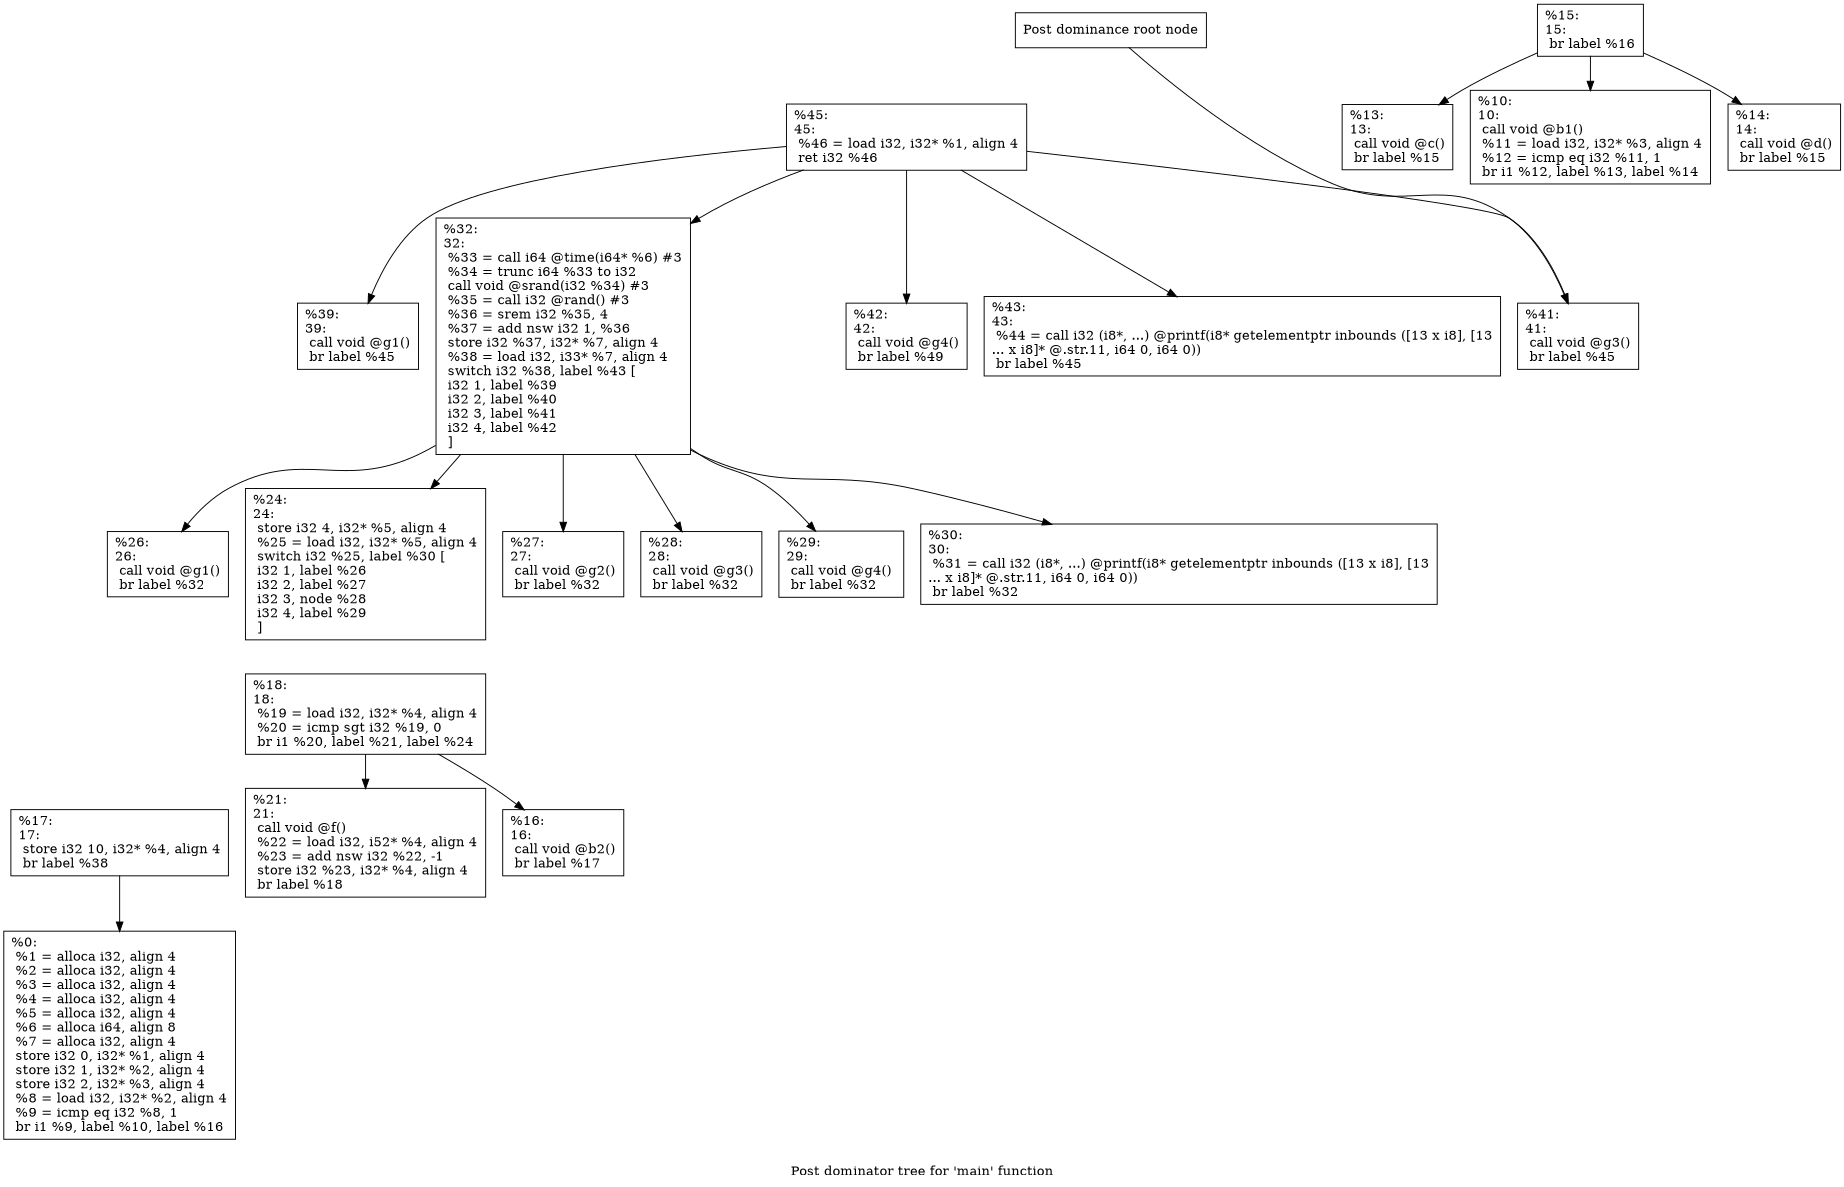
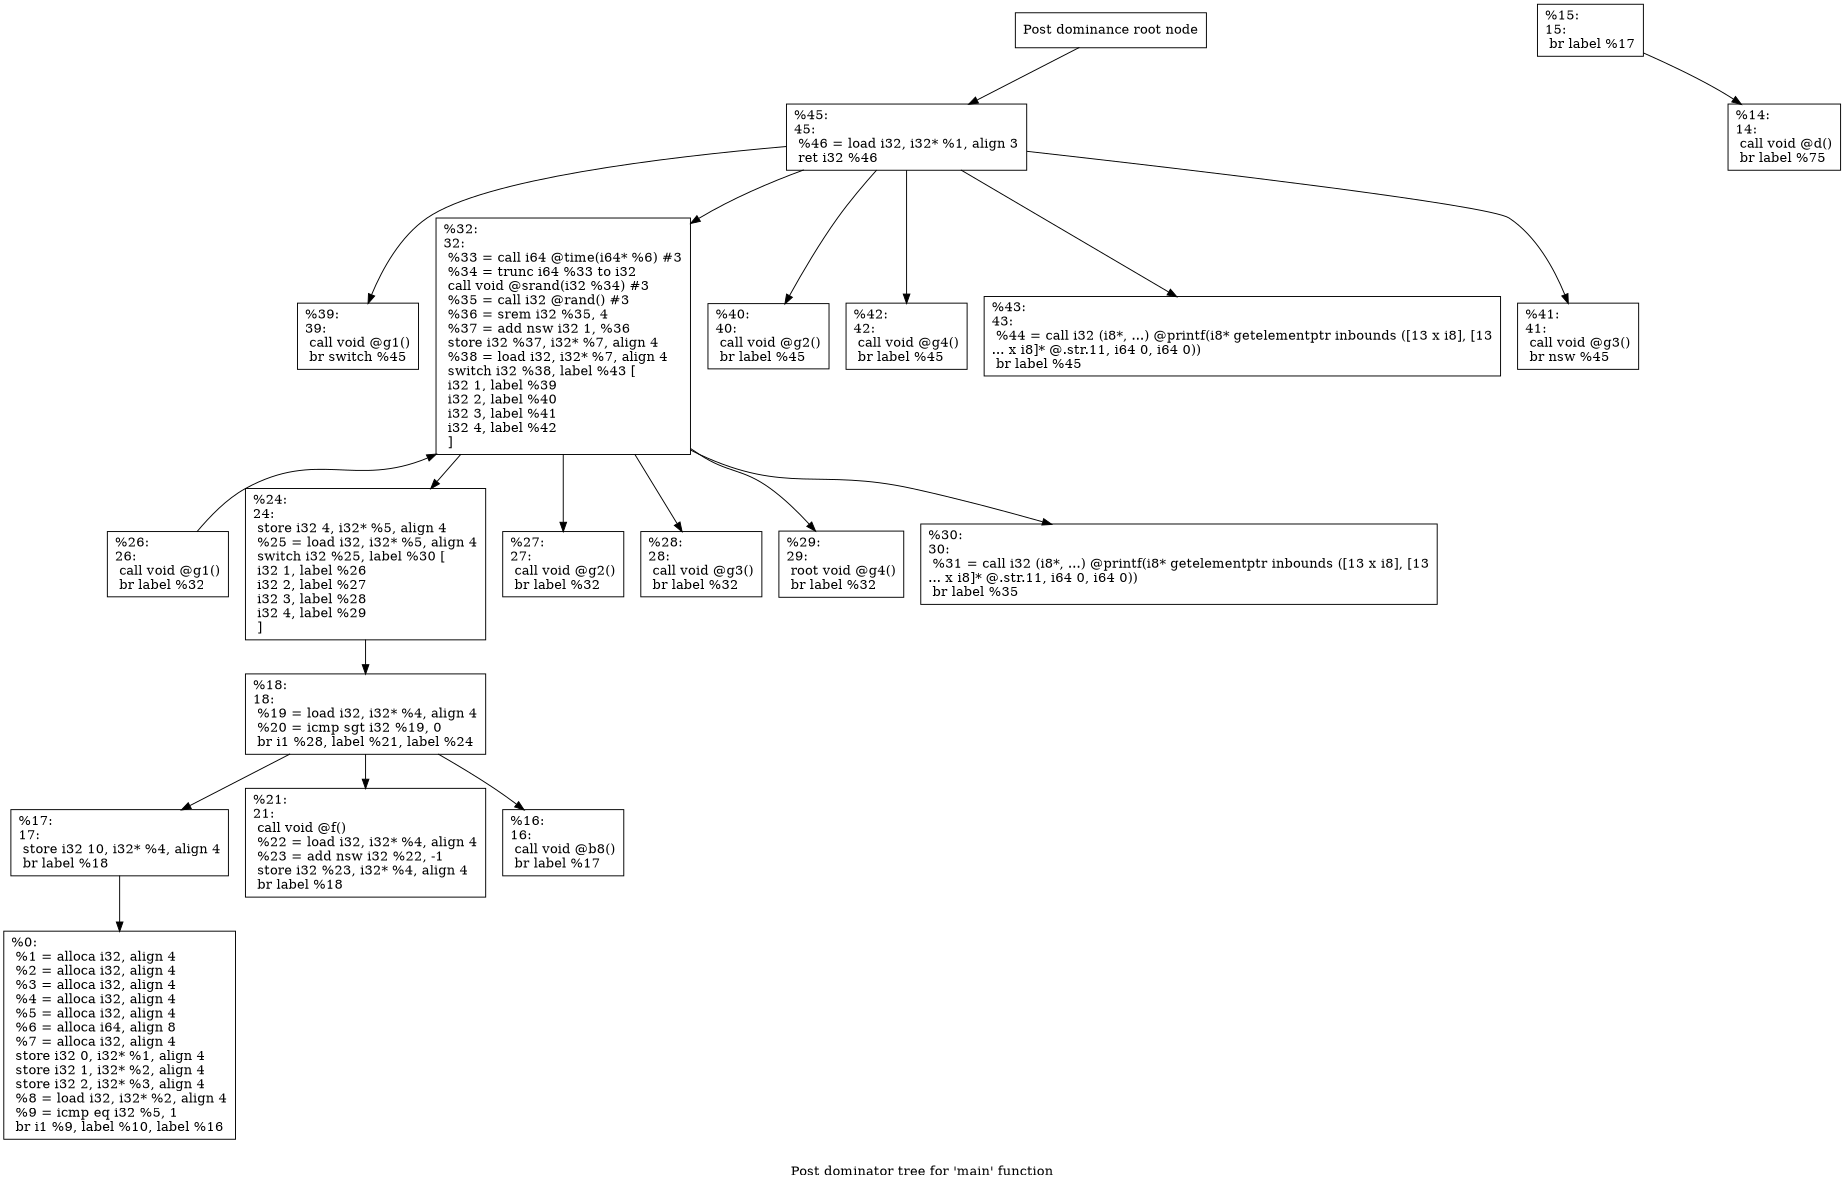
(1590, 44) -> (1590, 44)
(1397, 137) -> none
(1590, 137) -> none
(907, 144) -> (907, 144)
(1781, 158) -> (1781, 158)
(1323, 179) -> (1028, 74)
none -> (768, 336)
(350, 357) -> (356, 357)
(556, 357) -> (556, 357)
(899, 357) -> (899, 357)
(1571, 357) -> (1568, 357)
(306, 469) -> (303, 470)
(839, 571) -> (841, 571)
(974, 592) -> (974, 592)
(310, 599) -> (310, 599)
none -> (366, 652)
(364, 742) -> (364, 742)
none -> (240, 780)
(366, 842) -> (366, 842)
(563, 849) -> (563, 849)
(64, 864) -> (64, 864)
(95, 1113) -> (95, 1113)
